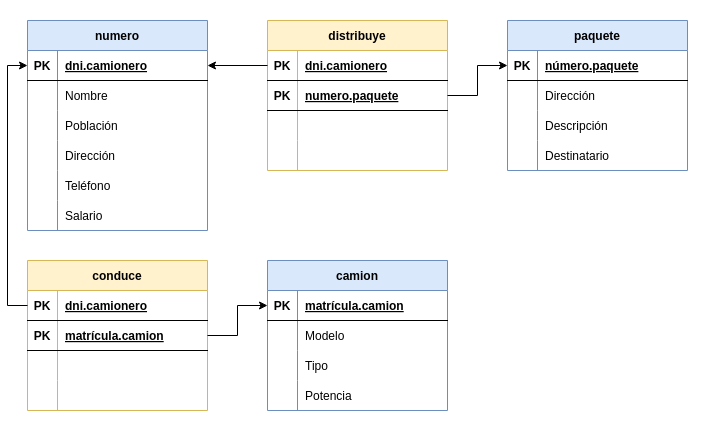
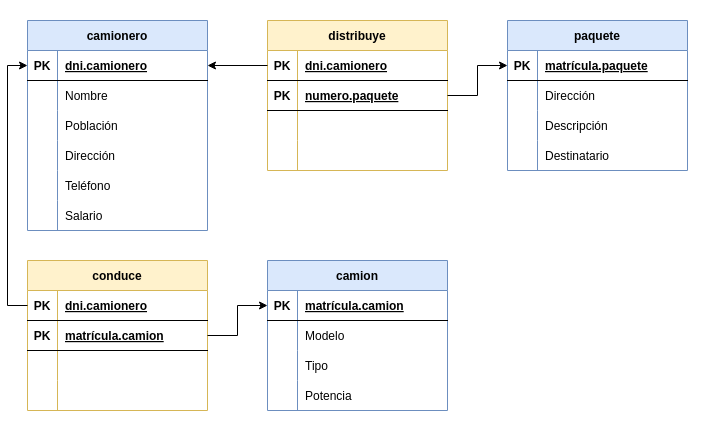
(117, 36) -> (117, 36)
(590, 66) -> (599, 66)
